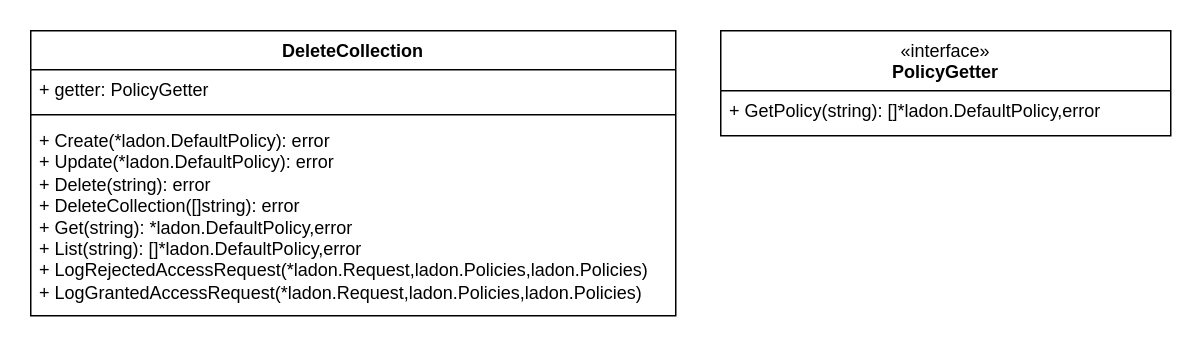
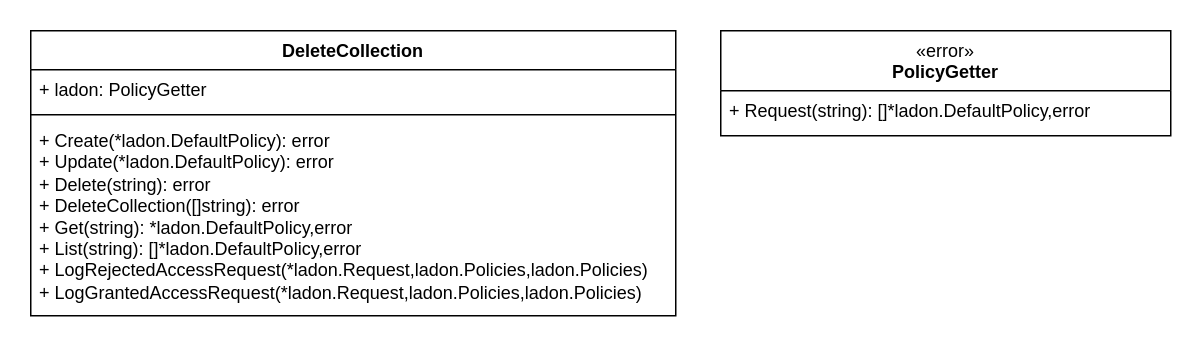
(946, 63) -> (946, 63)
(139, 91) -> (132, 91)
(947, 123) -> (943, 112)
